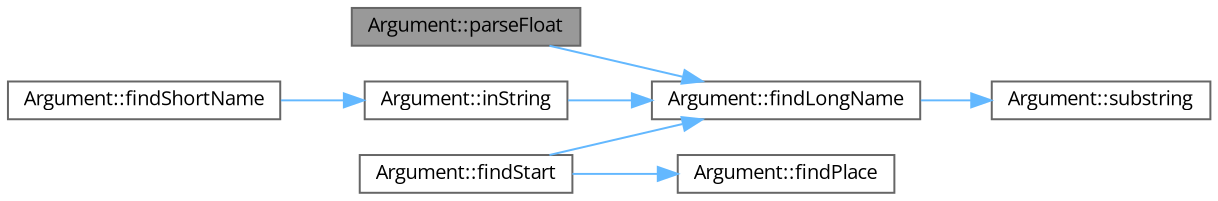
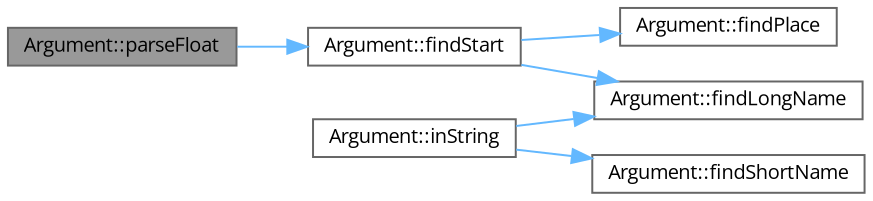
(616, 61) -> (262, 47)
(312, 100) -> (544, 153)
(1101, 100) -> none
